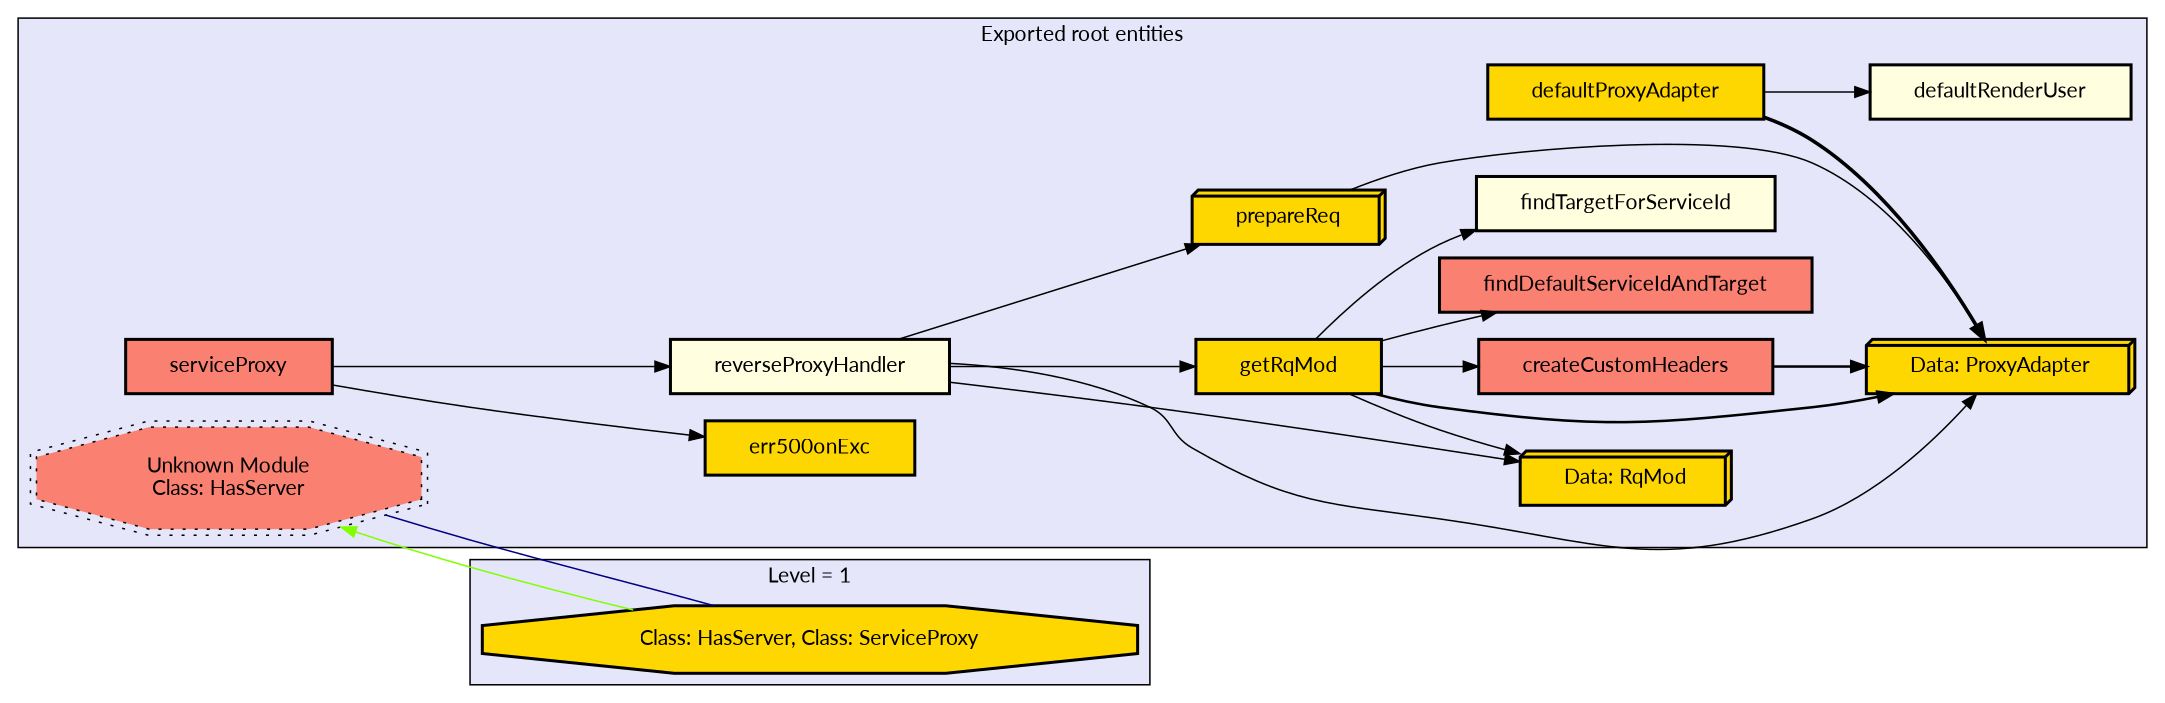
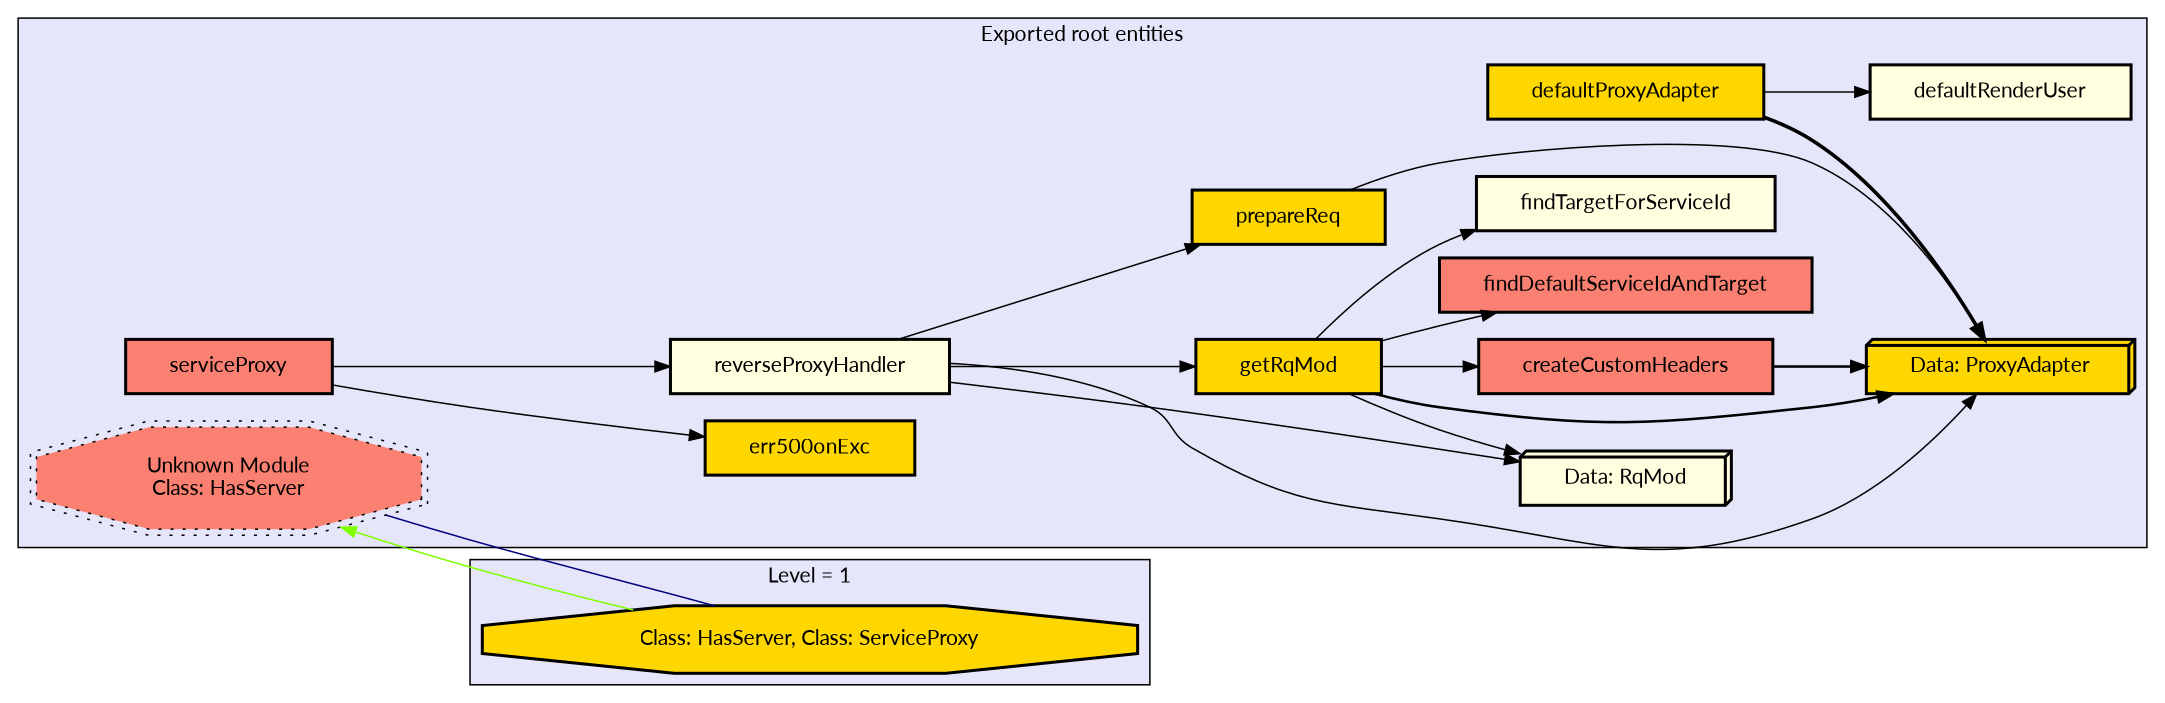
(1289, 217) -> (1289, 217)
(1626, 478) -> (1626, 478)
